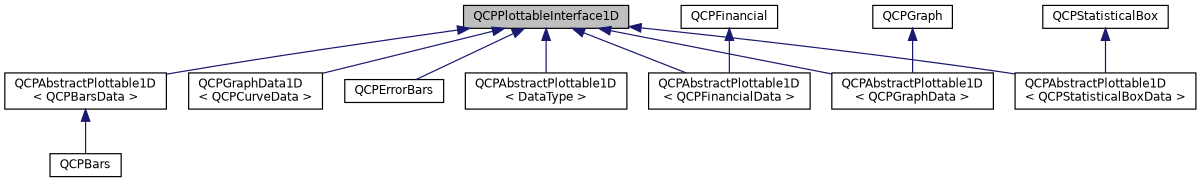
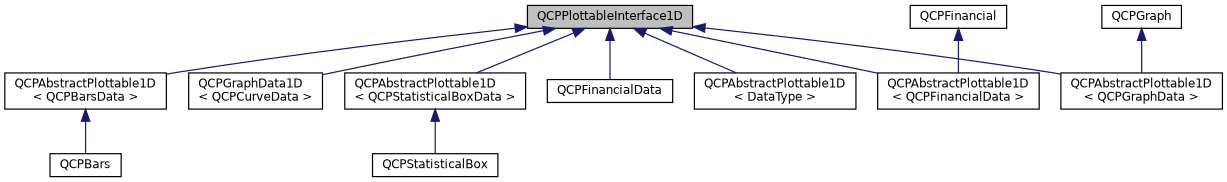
(1105, 57) -> (435, 137)
(394, 91) -> (610, 91)
